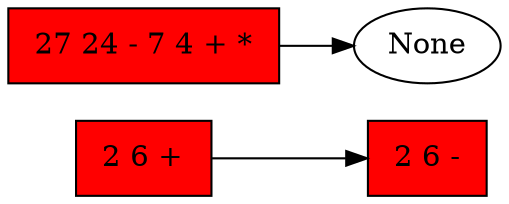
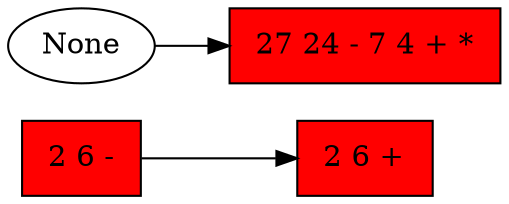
(306, 46) -> (181, 46)
(279, 158) -> (209, 158)
